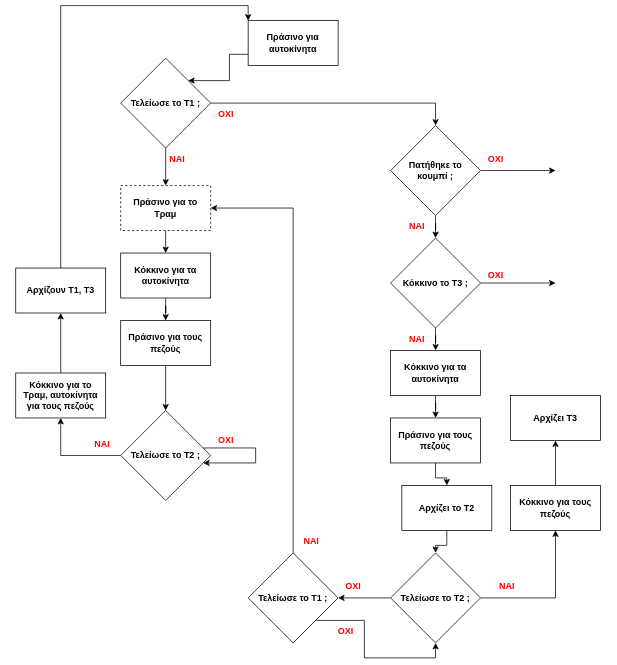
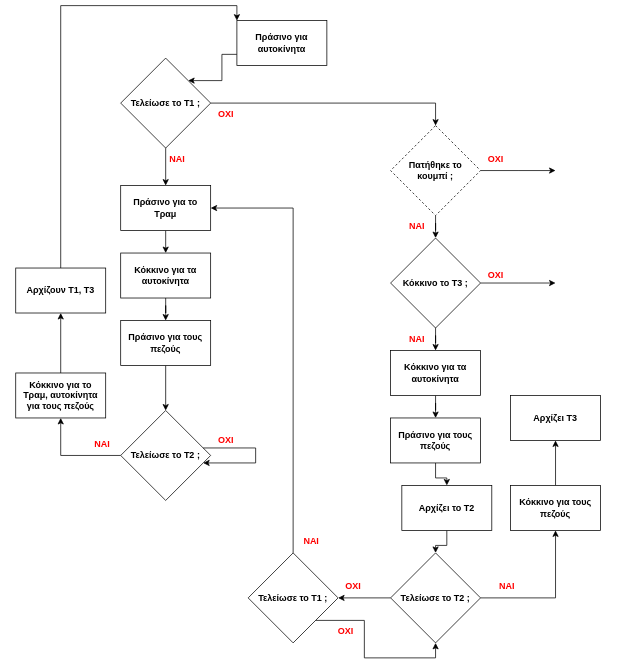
(293, 43) -> (282, 43)
(435, 171) -> (435, 171)
(165, 208) -> (165, 208)
